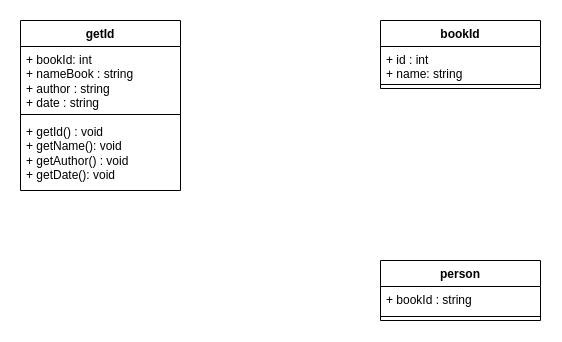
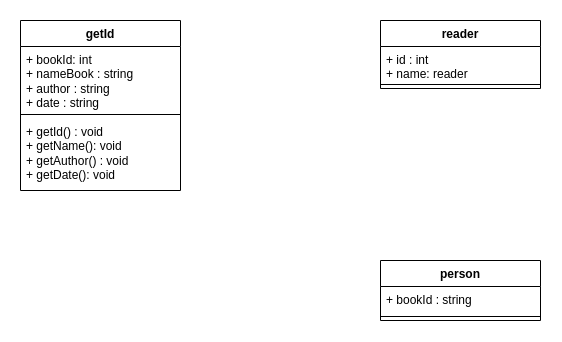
(461, 35) -> (461, 35)
(427, 68) -> (429, 68)
